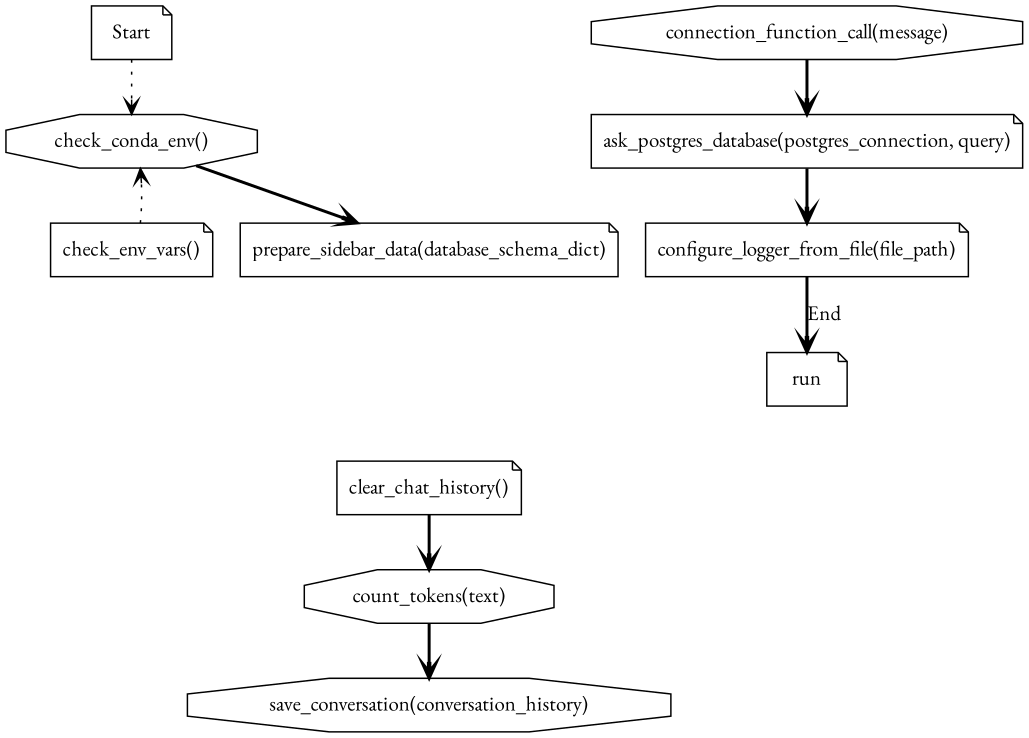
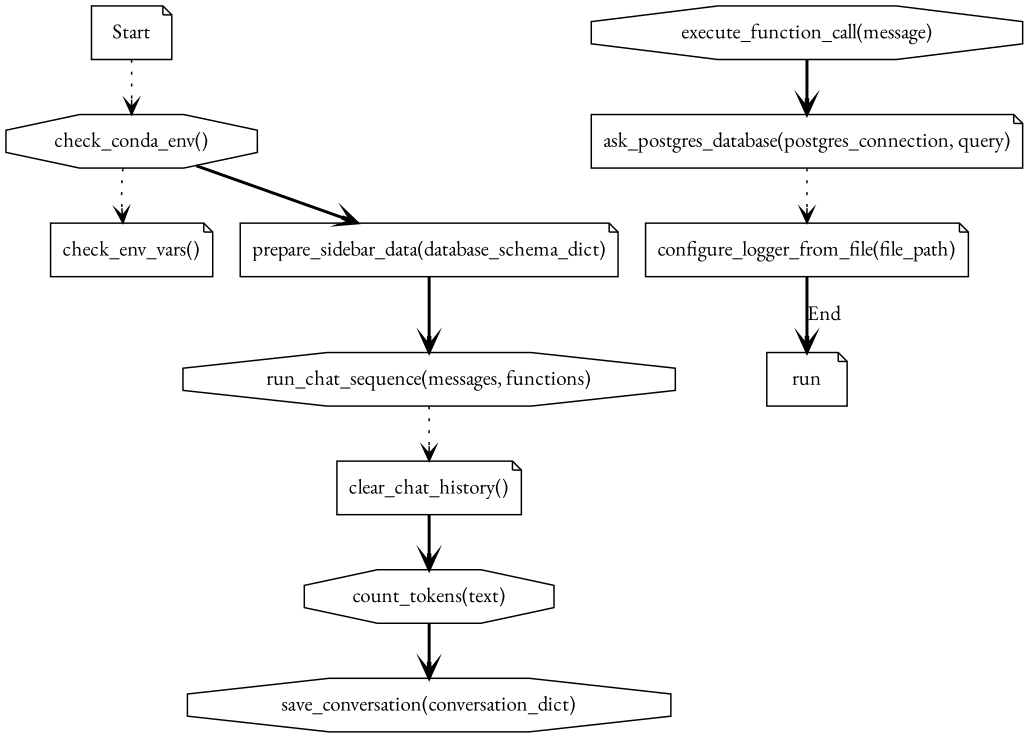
(807, 33) -> (807, 33)
(807, 188) -> (807, 188)
(142, 203) -> (122, 188)
none -> (429, 379)
(429, 705) -> (429, 705)
